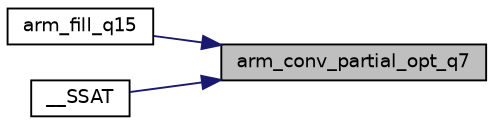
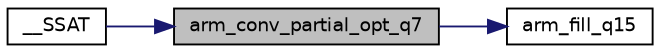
(178, 39) -> (463, 26)
